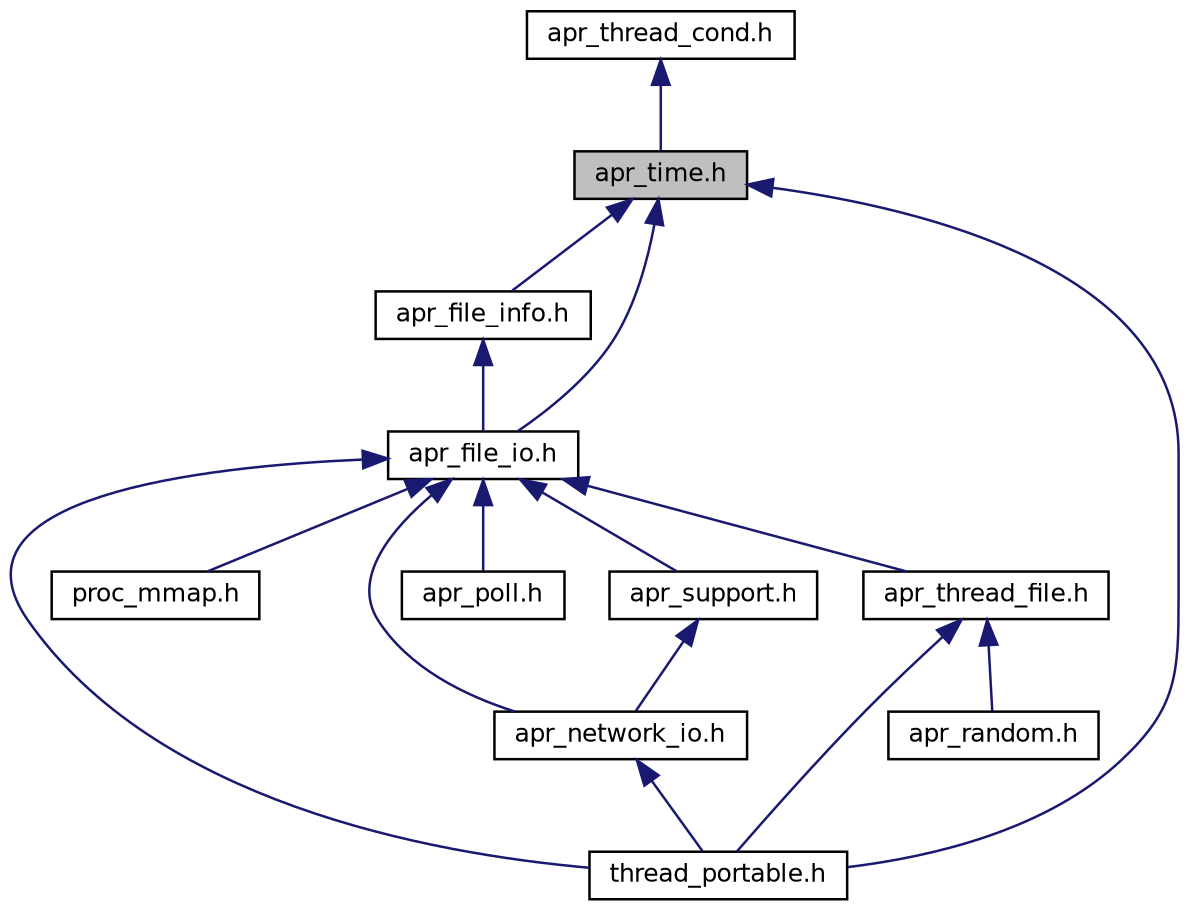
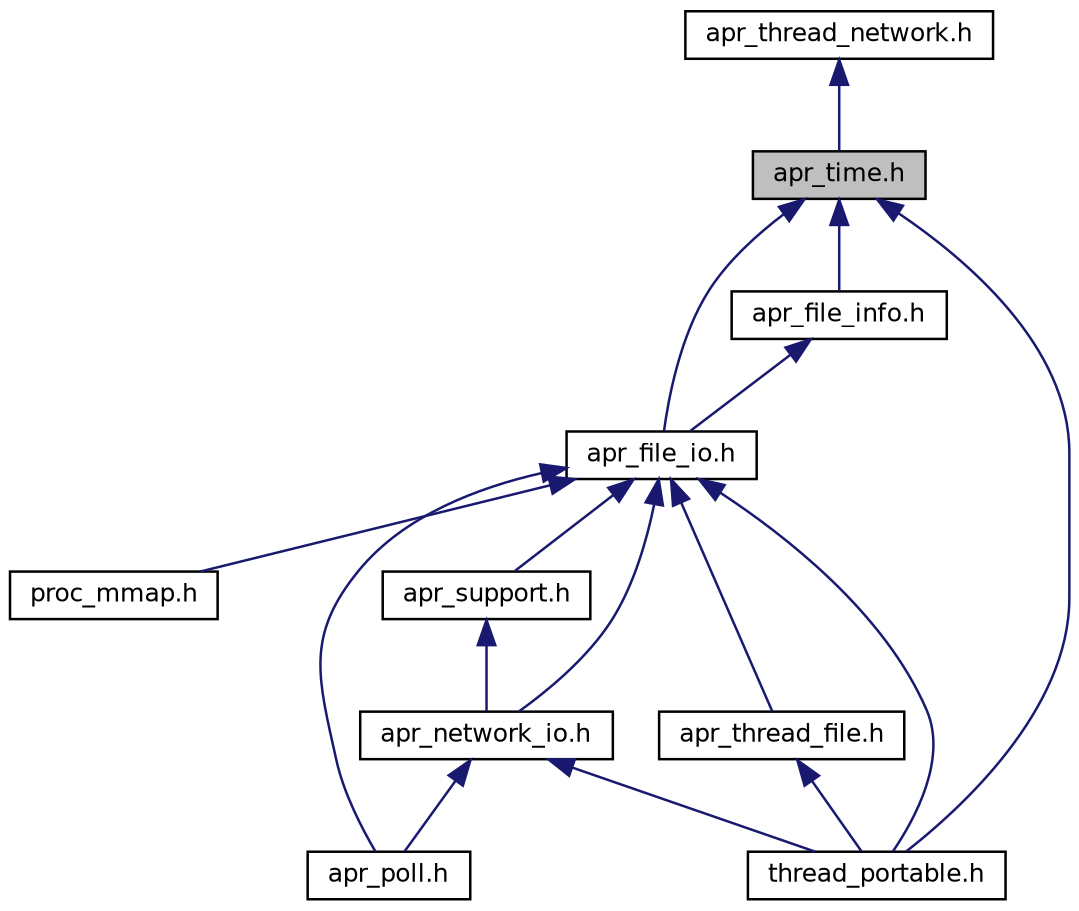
(661, 35) -> (839, 35)
(993, 735) -> none
none -> (430, 816)
